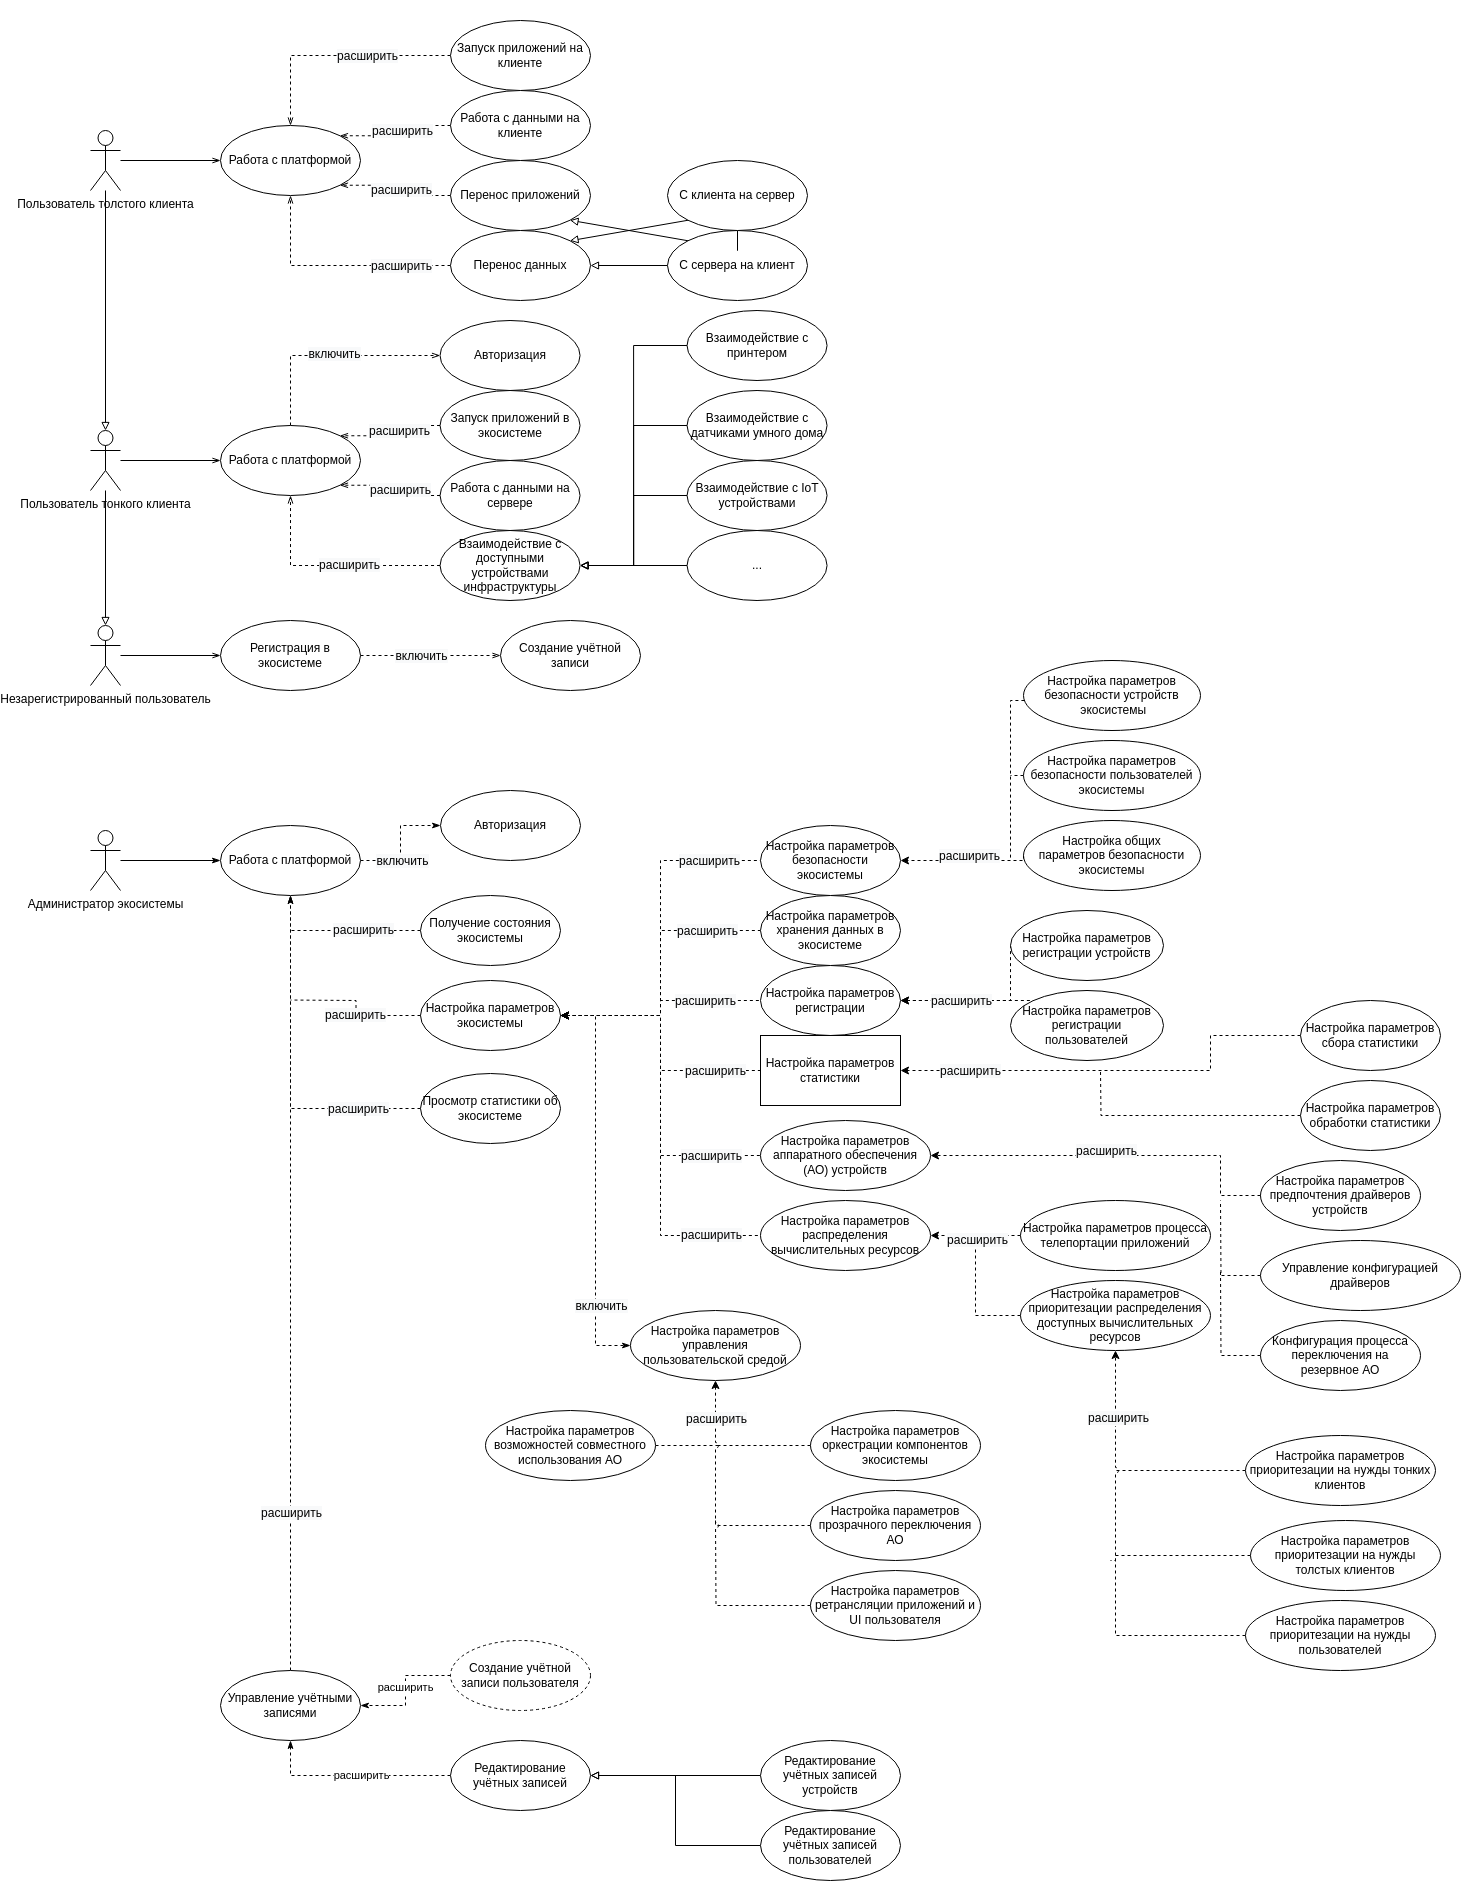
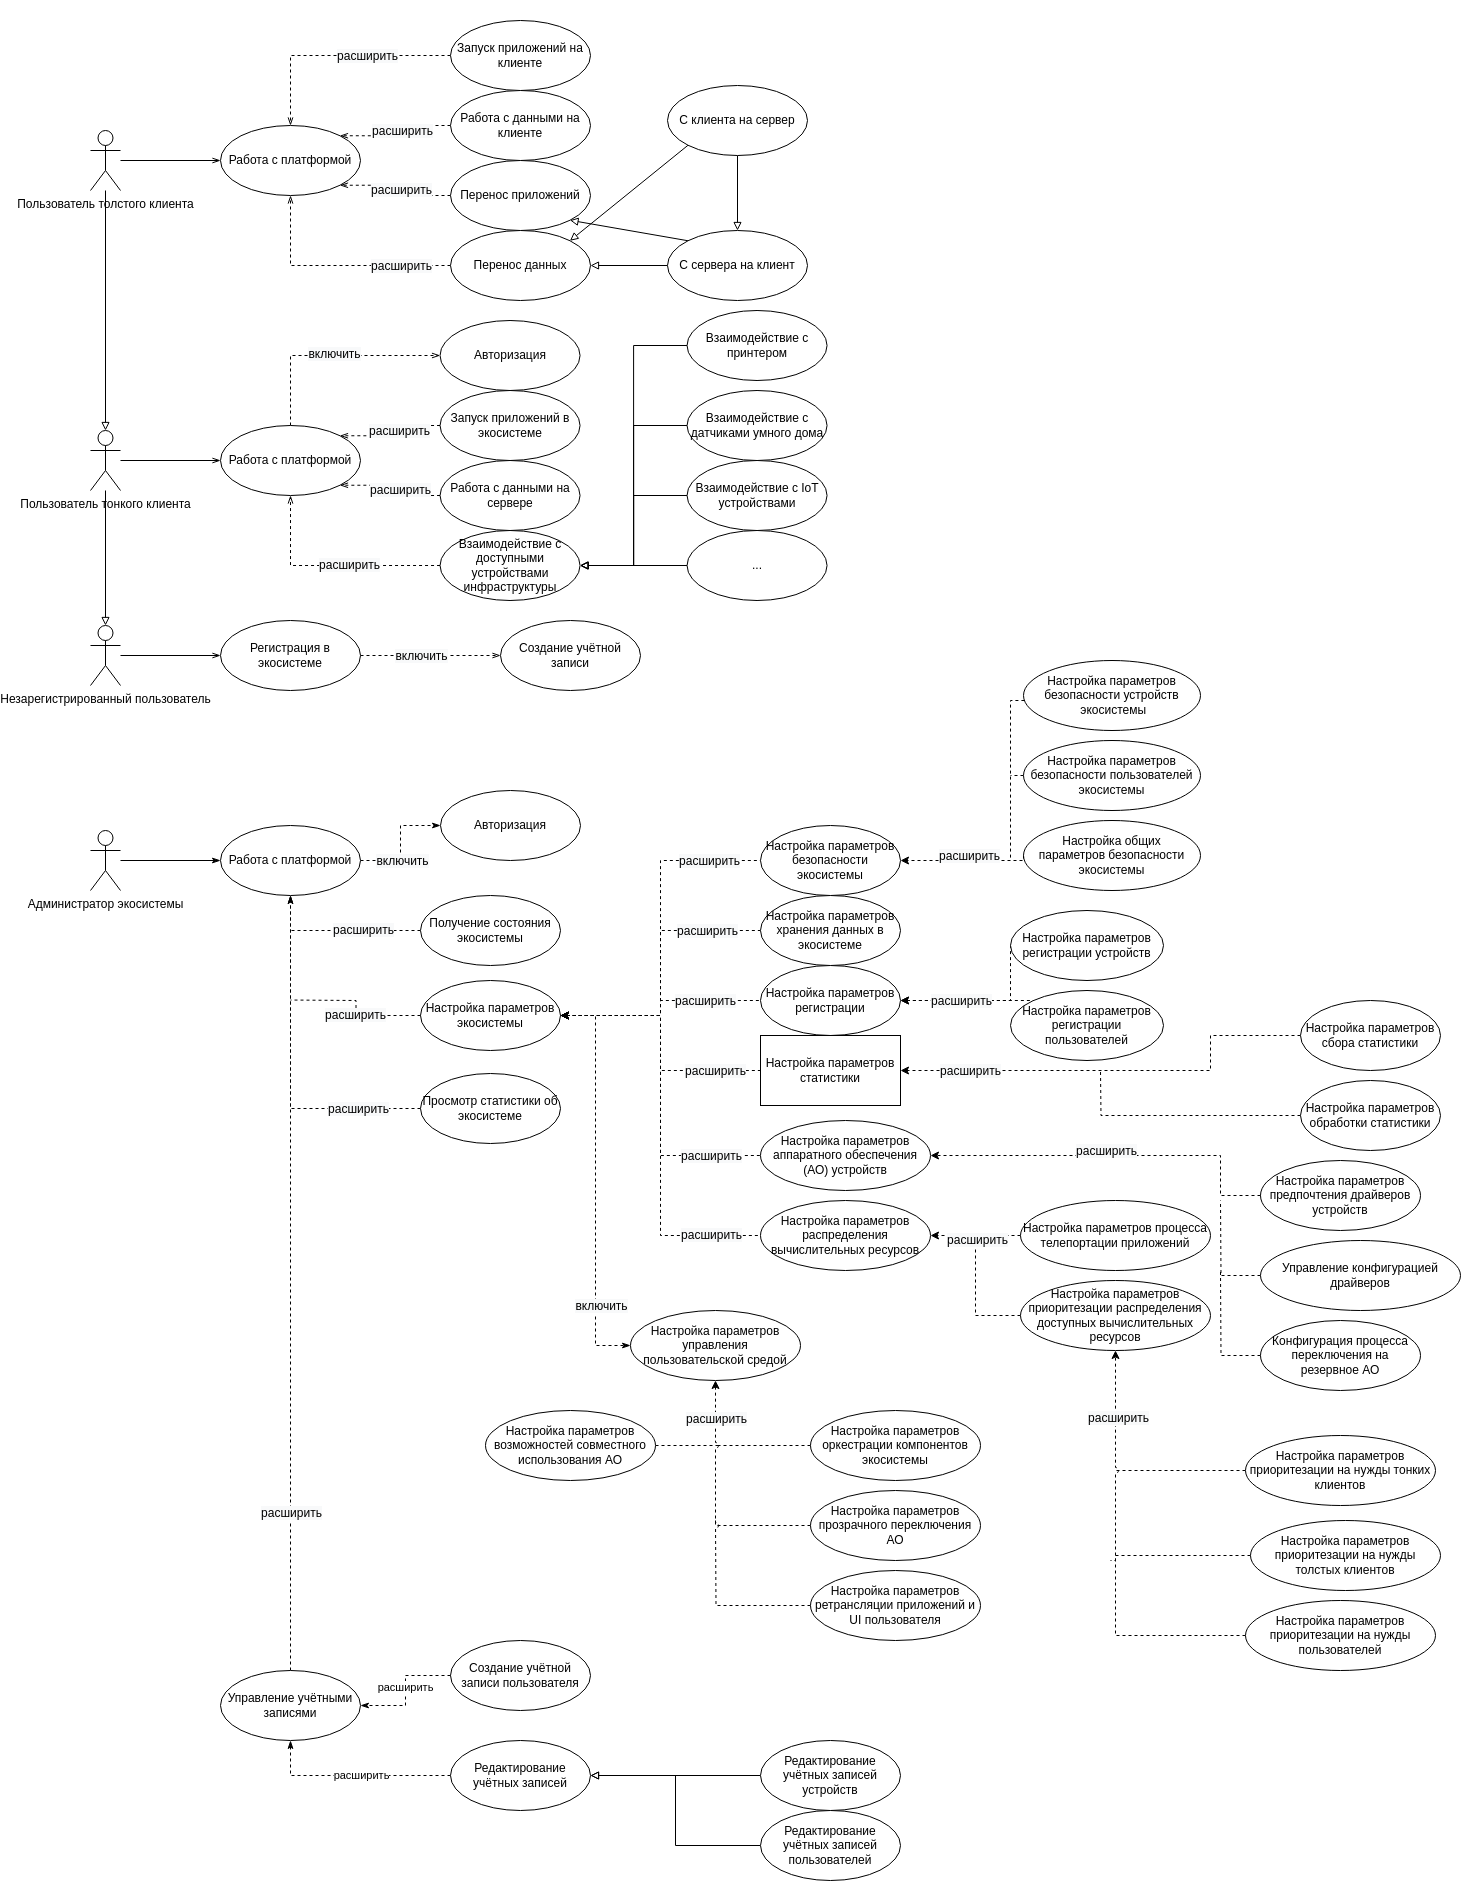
(738, 196) -> (738, 121)
(521, 1676) -> (521, 1676)
